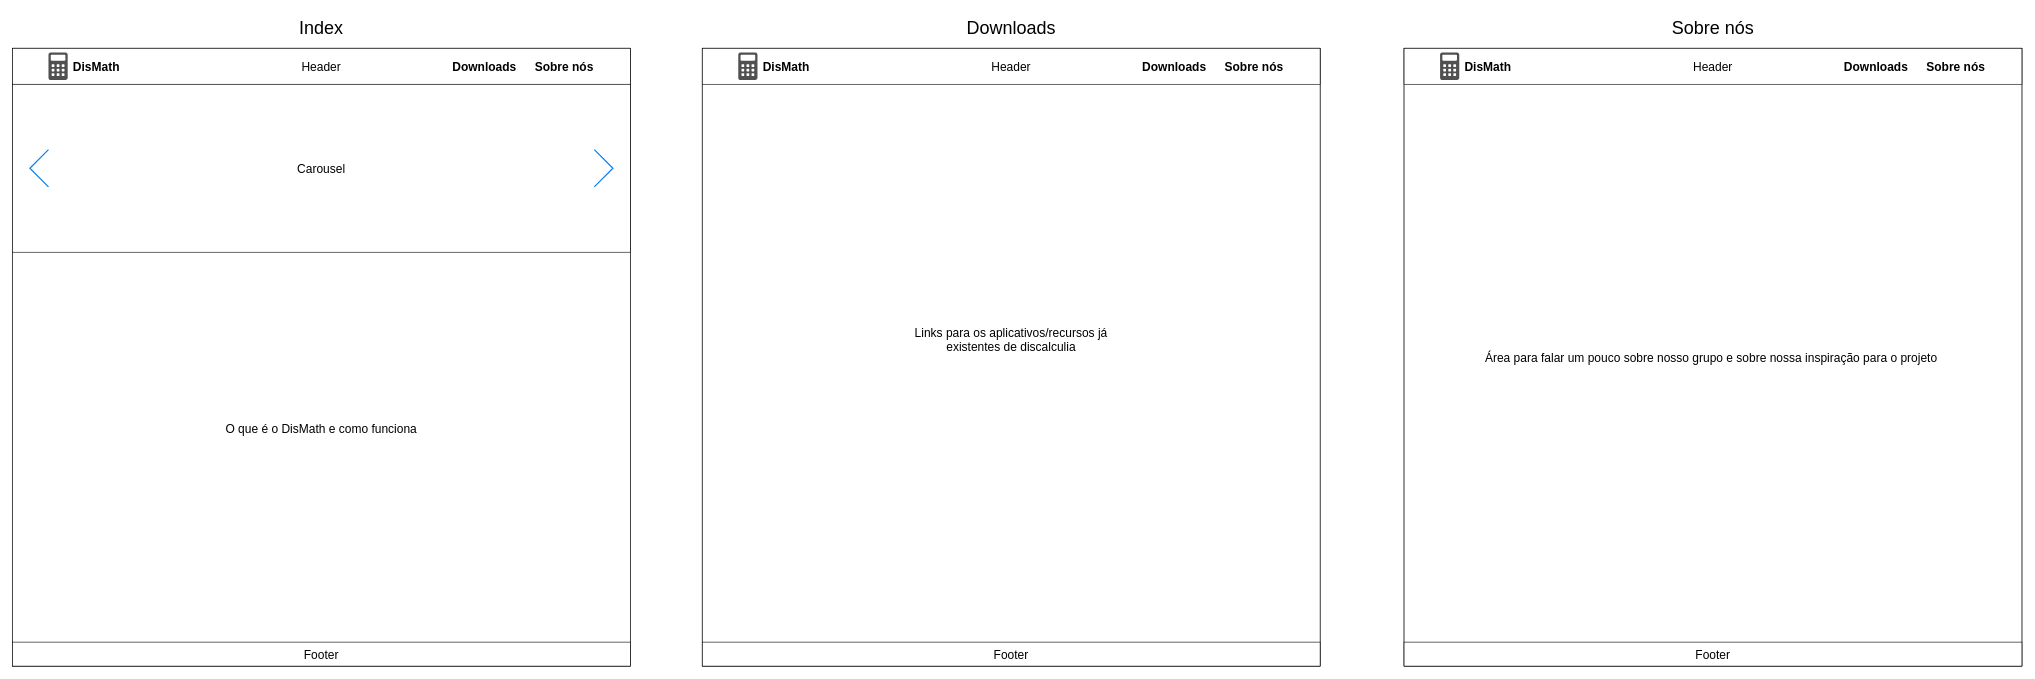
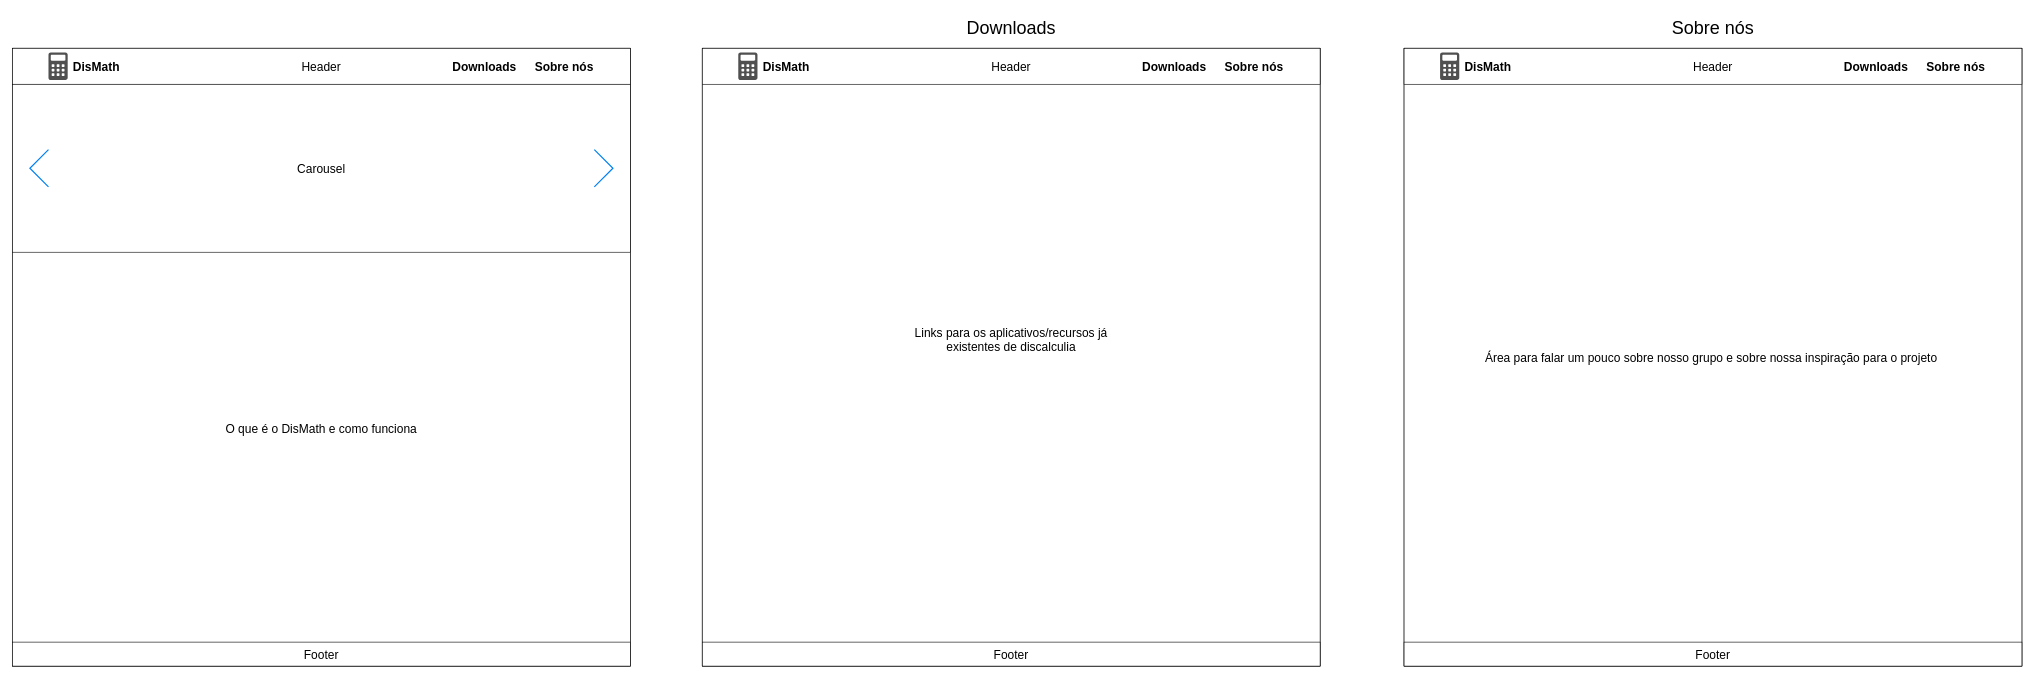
(321, 27) -> none
